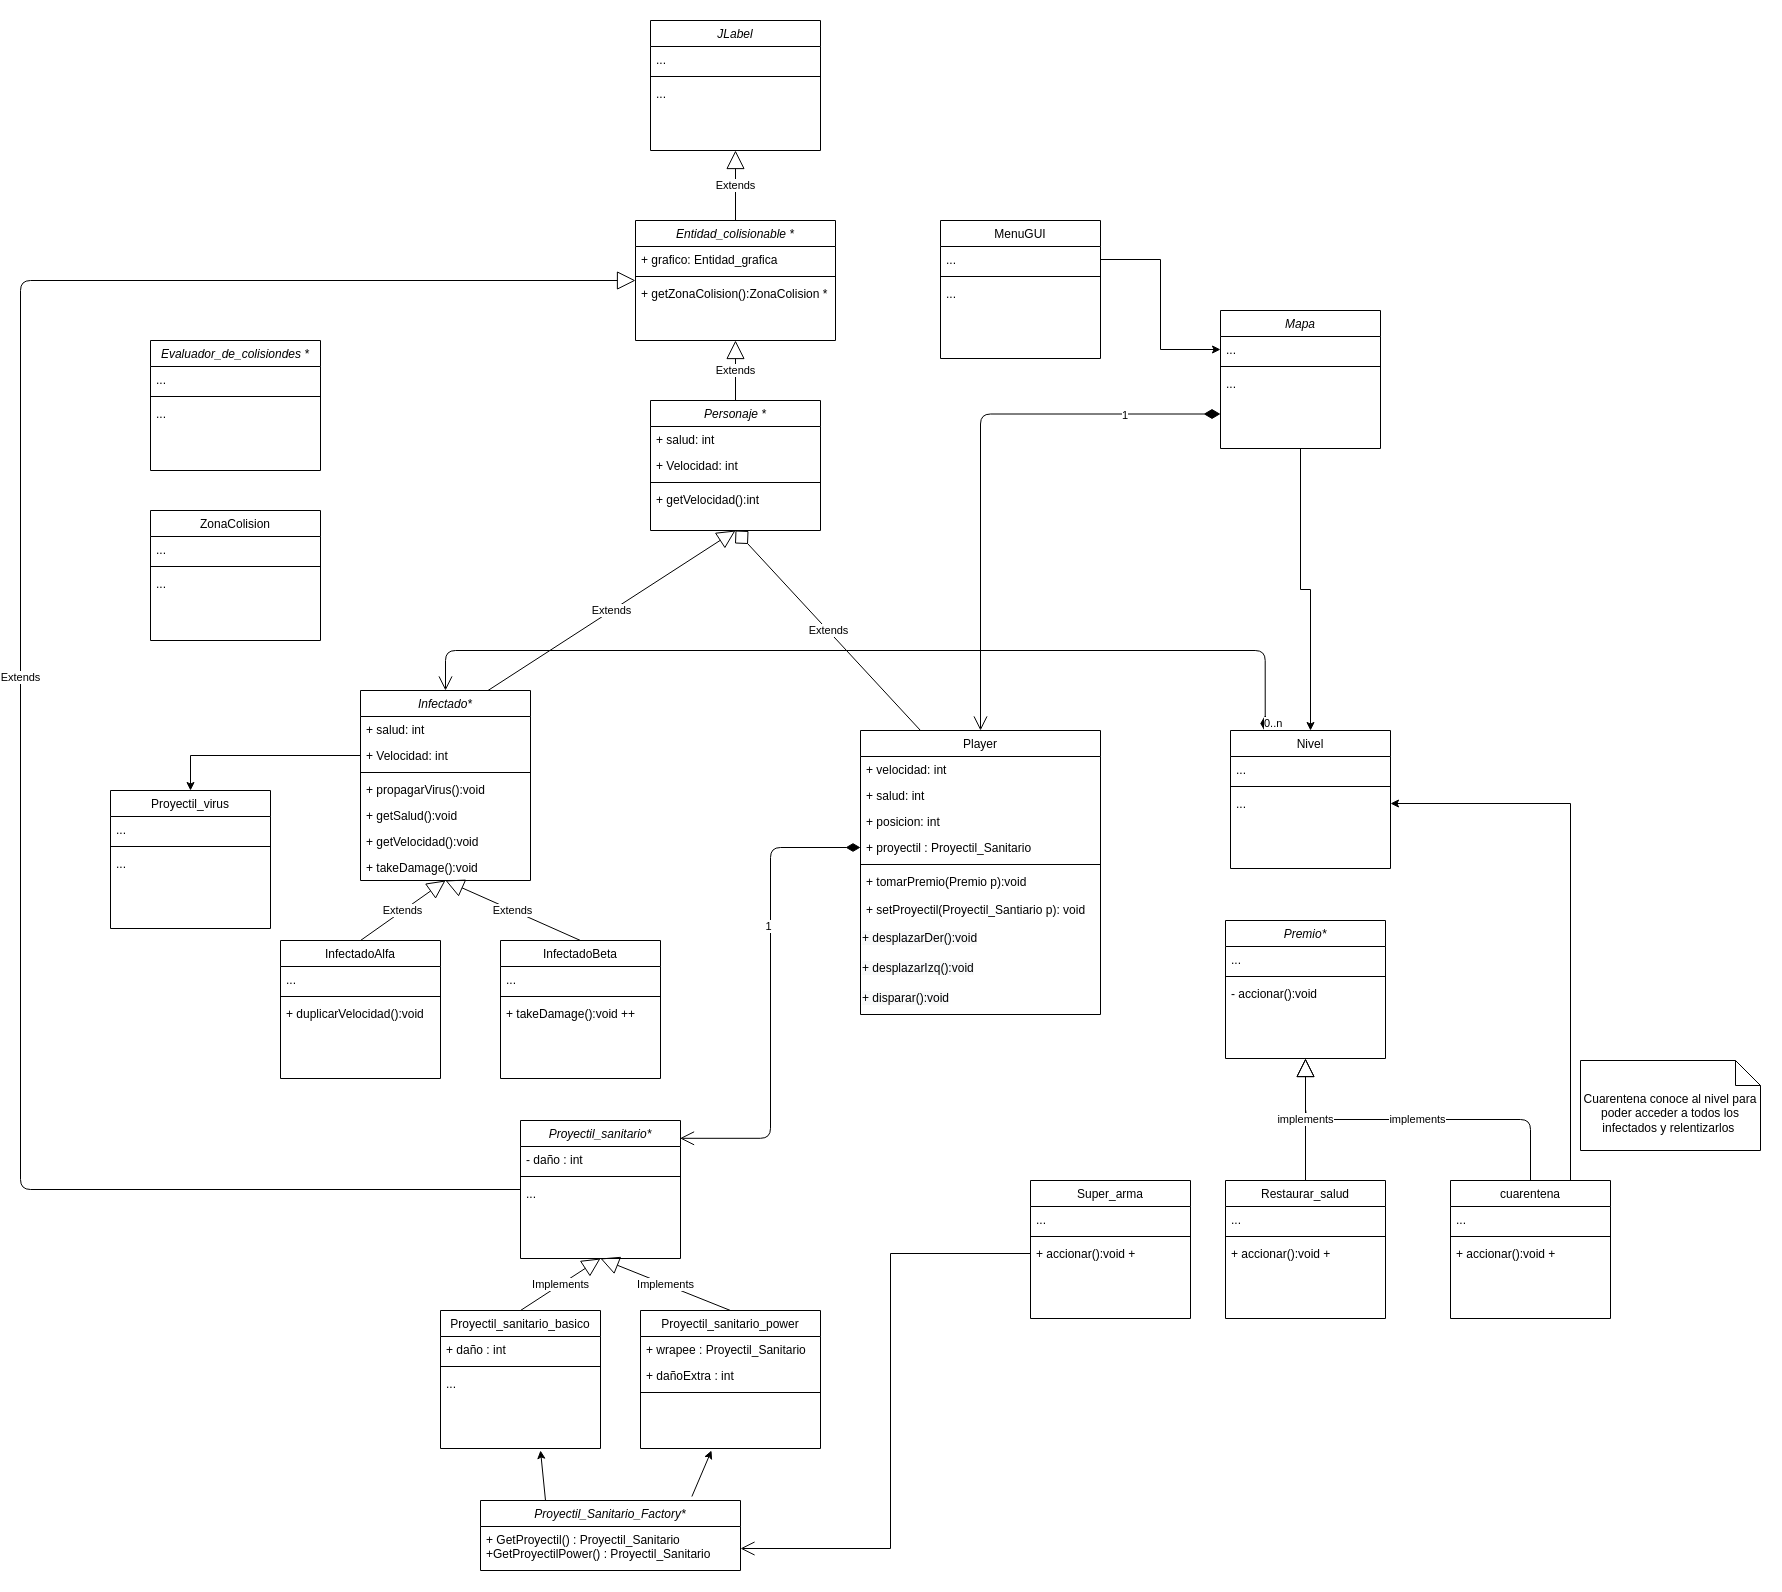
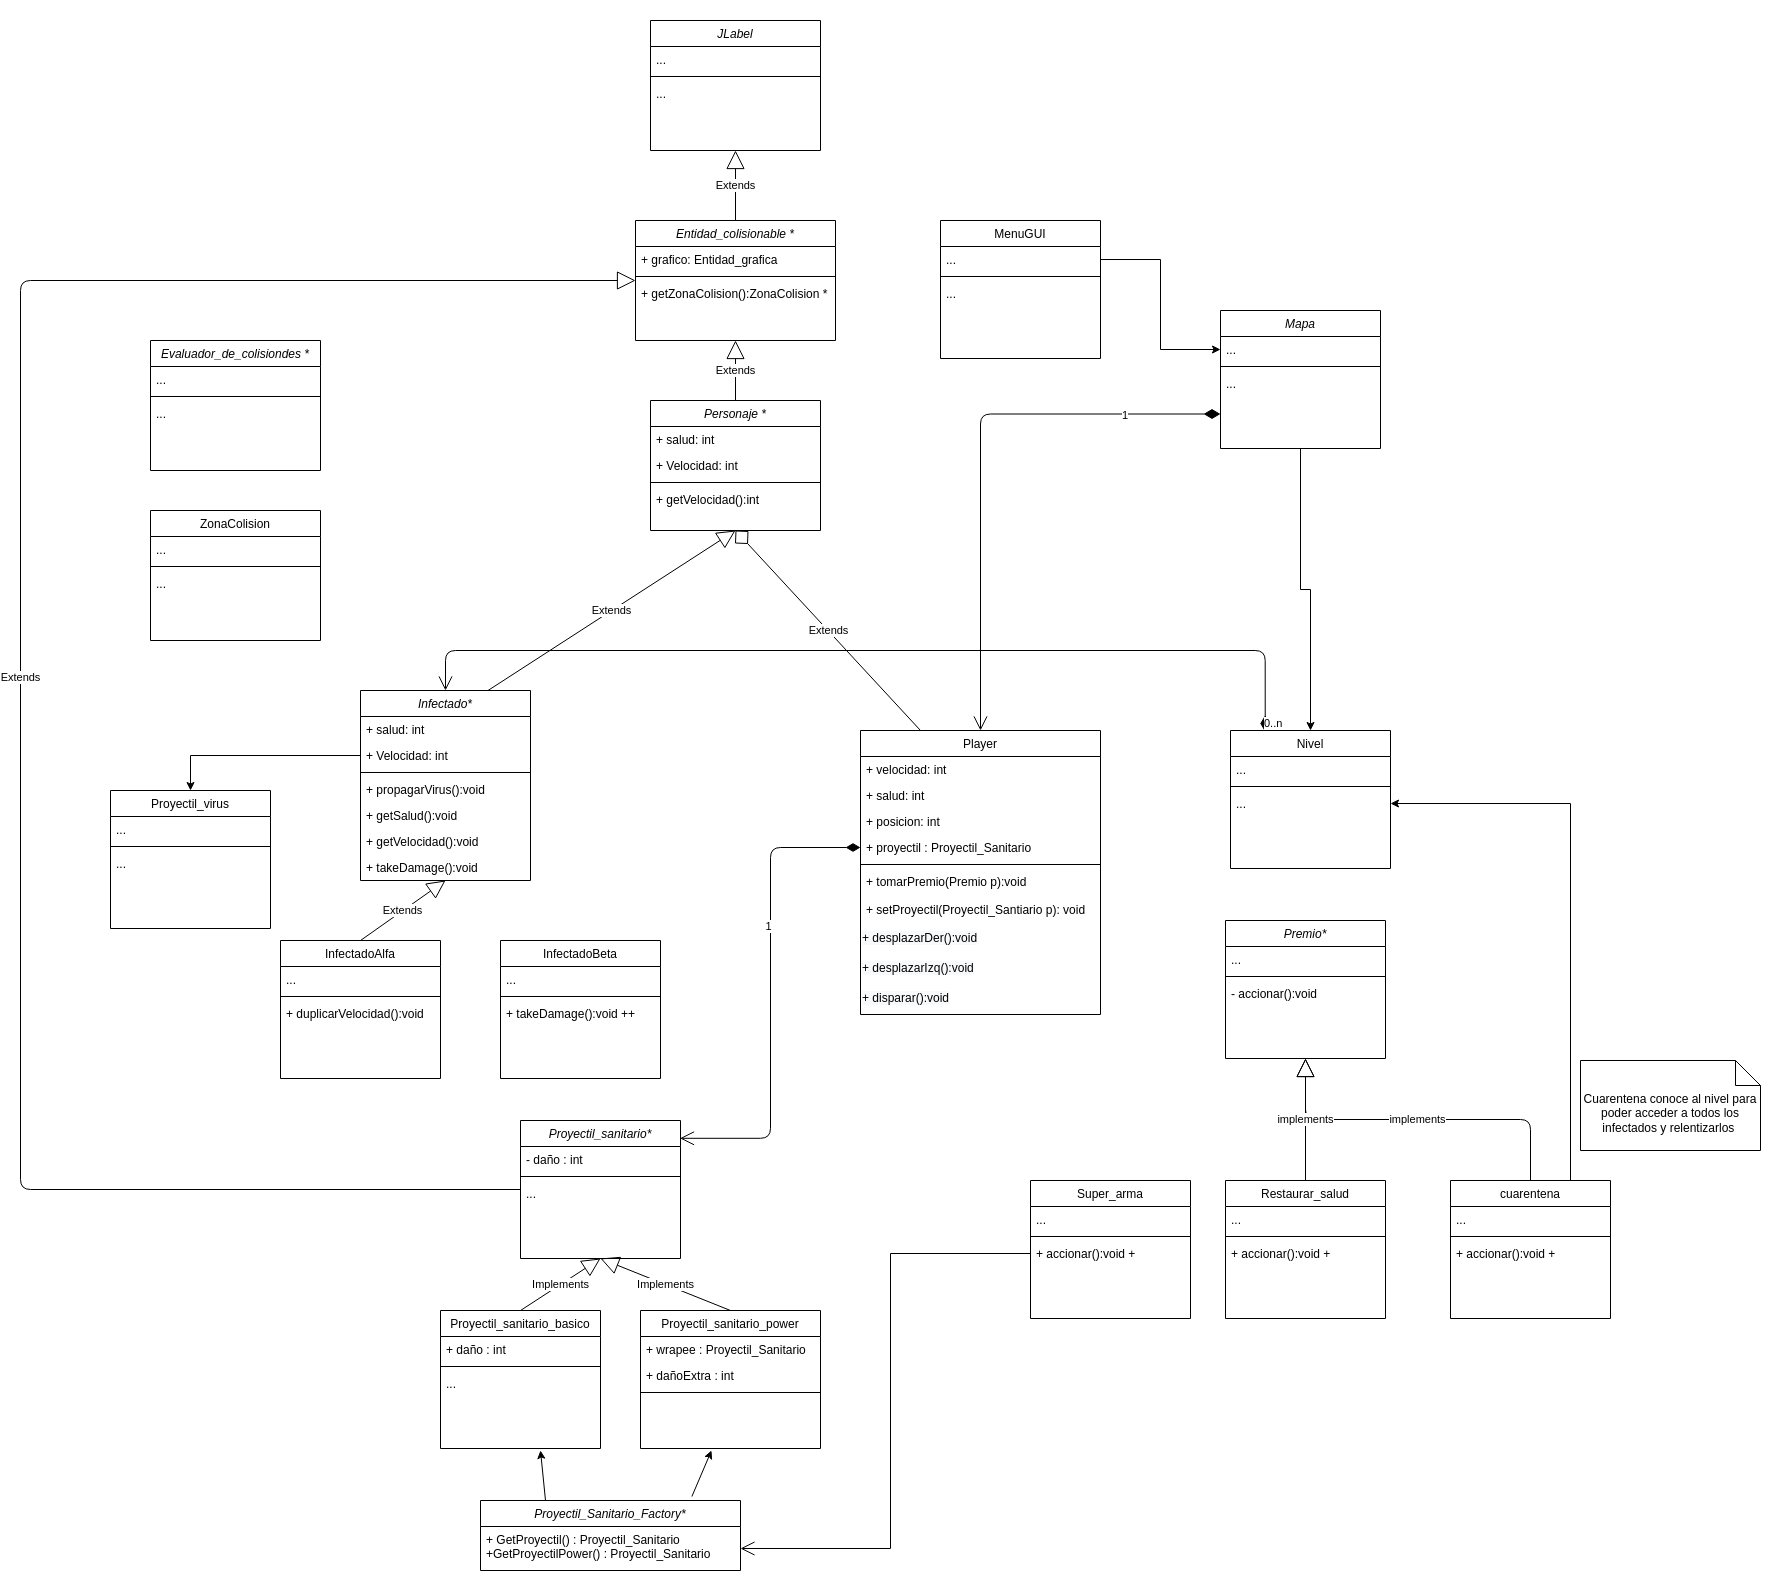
(522, 914) -> none
